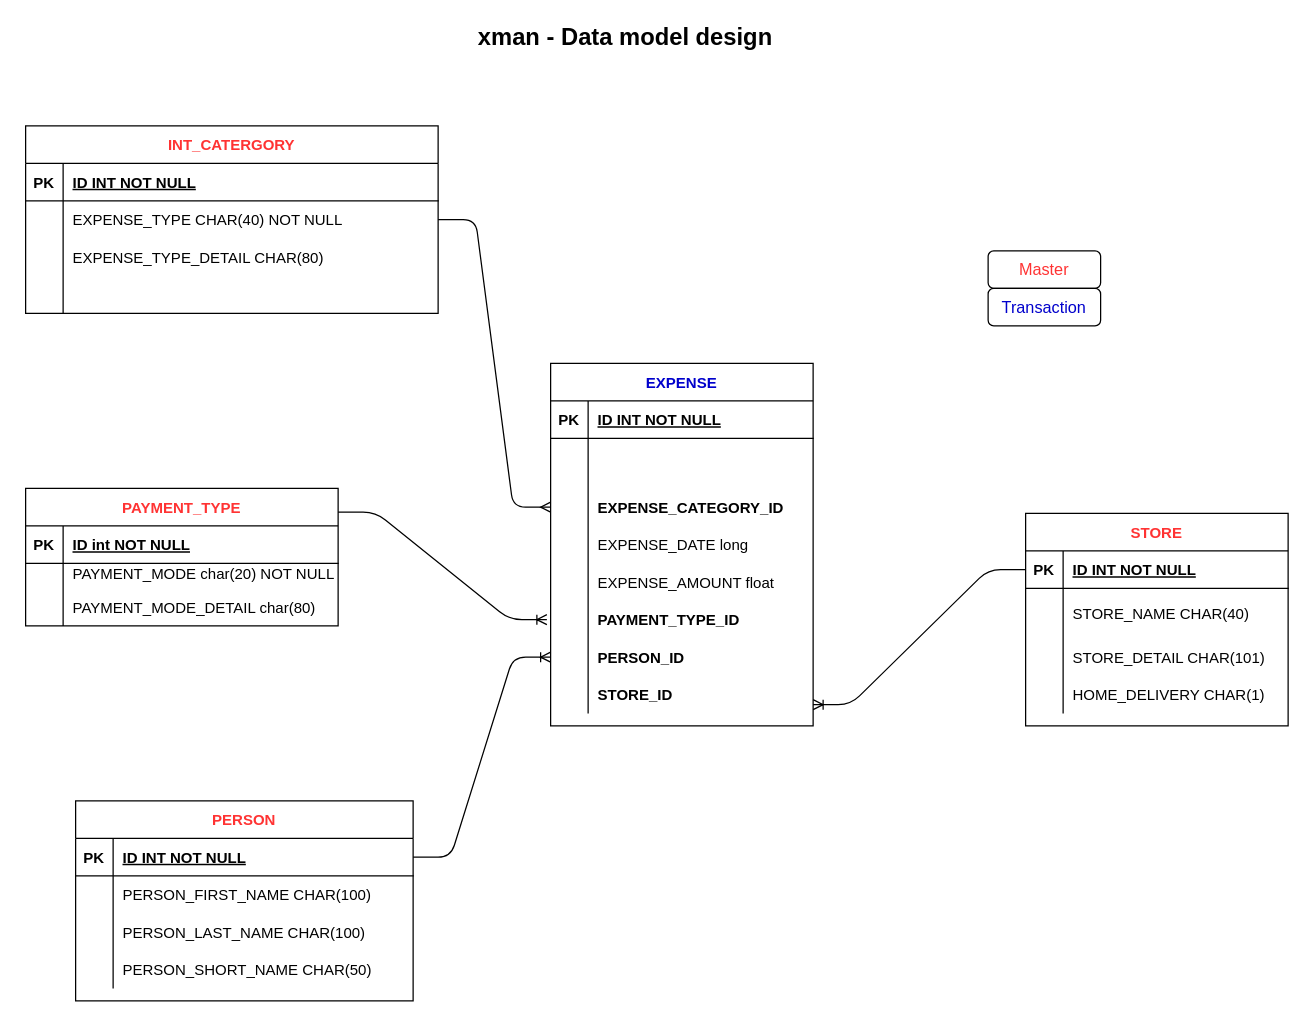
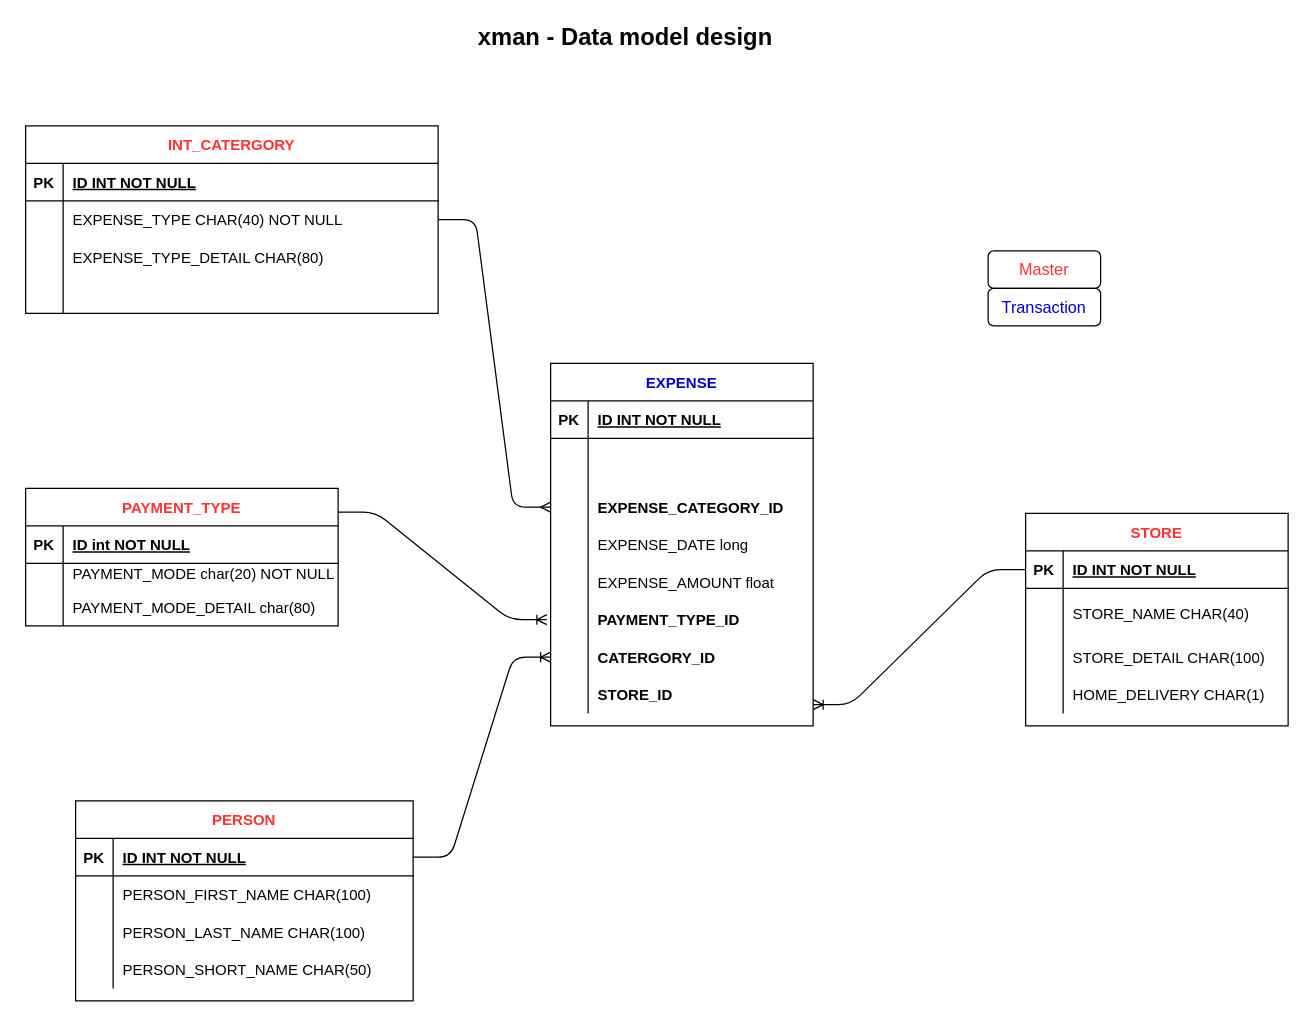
(635, 658) -> (648, 658)
(1163, 658) -> (1163, 658)
